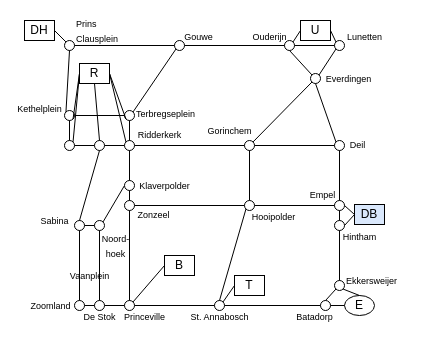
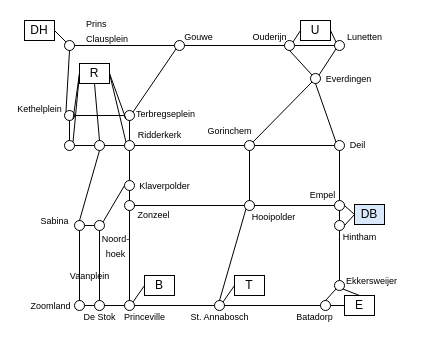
(115, 31) -> (125, 31)
(180, 266) -> (160, 286)
(360, 306) -> (360, 306)
